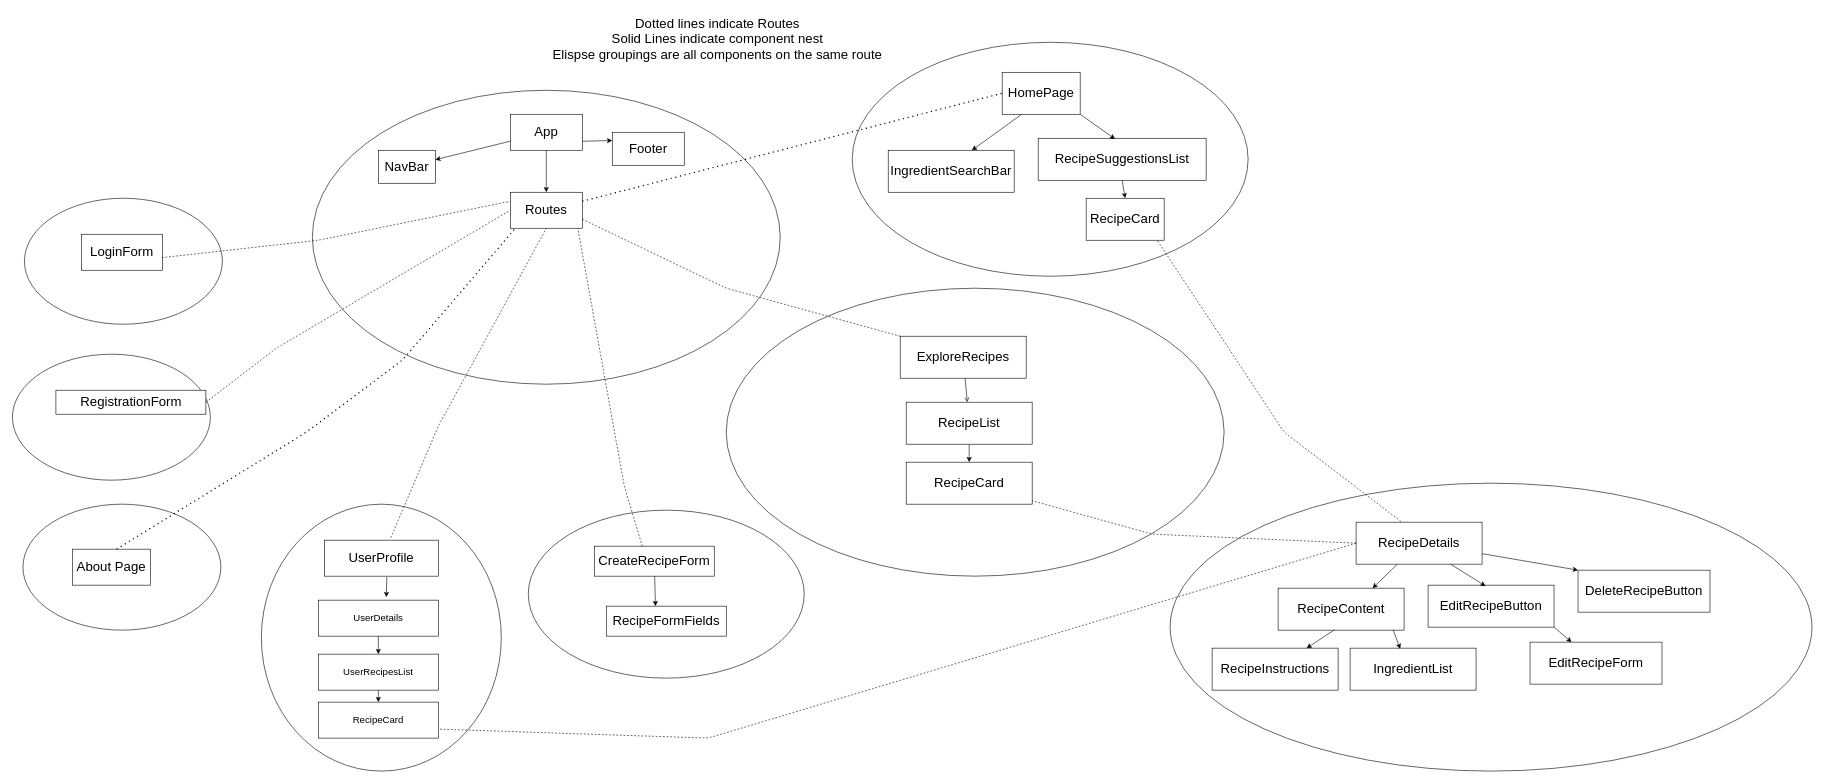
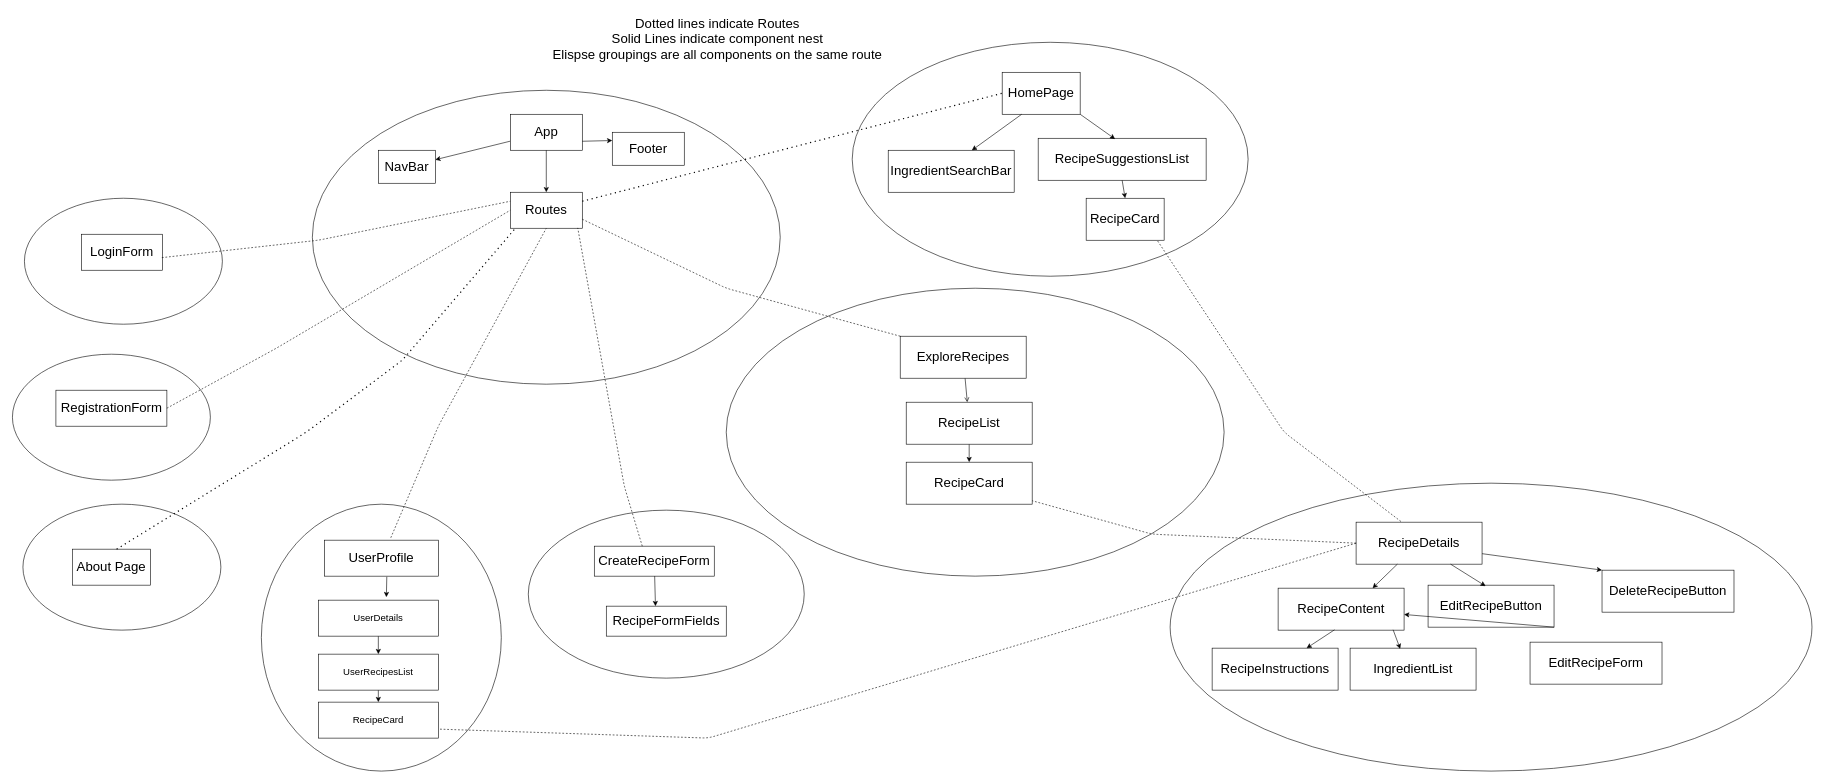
(131, 402) -> (111, 408)
(1644, 591) -> (1668, 591)
(1561, 633) -> (1473, 620)
